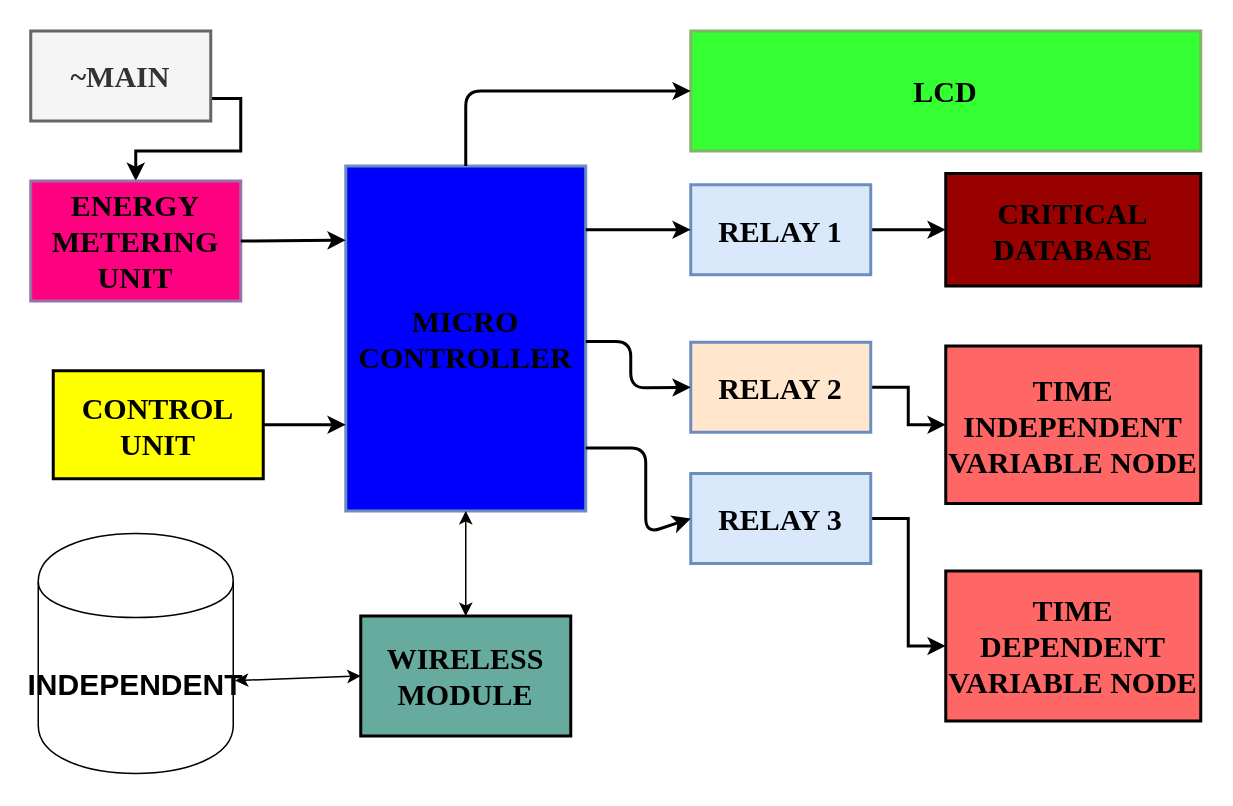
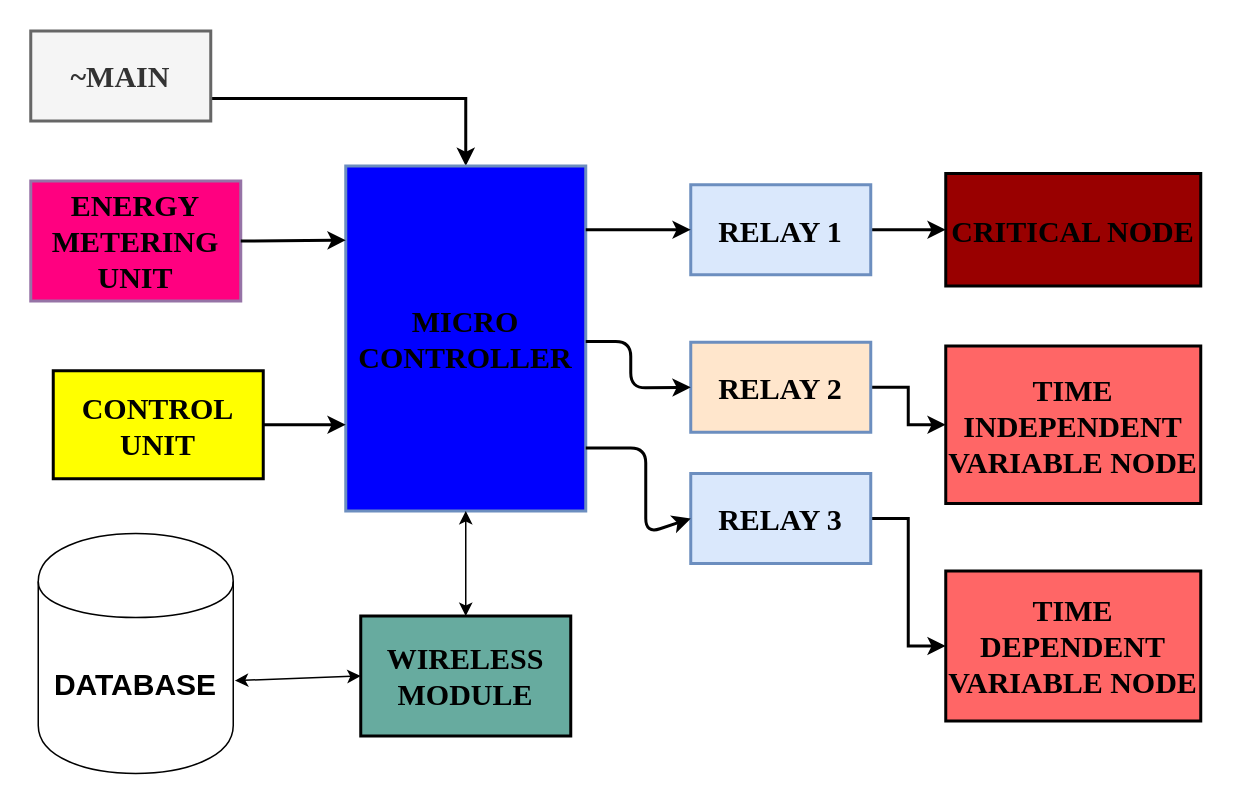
(573, 91) -> none
(946, 91) -> none
(208, 151) -> (350, 98)
(1073, 230) -> (1073, 230)
(136, 683) -> (136, 683)
